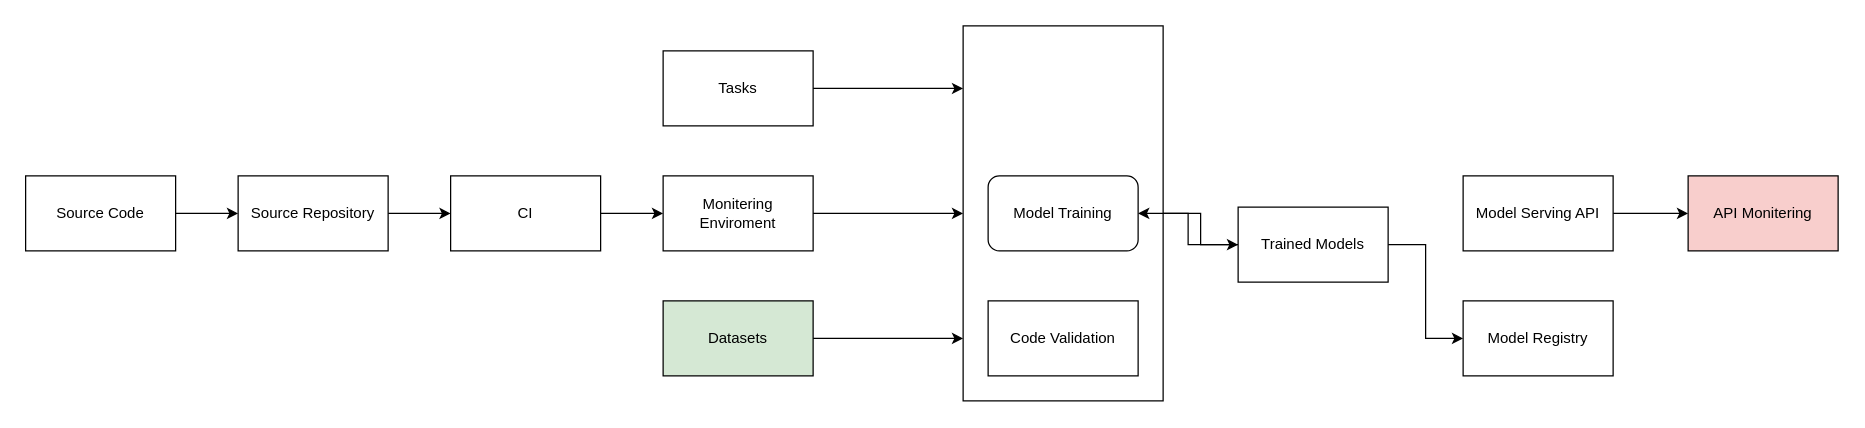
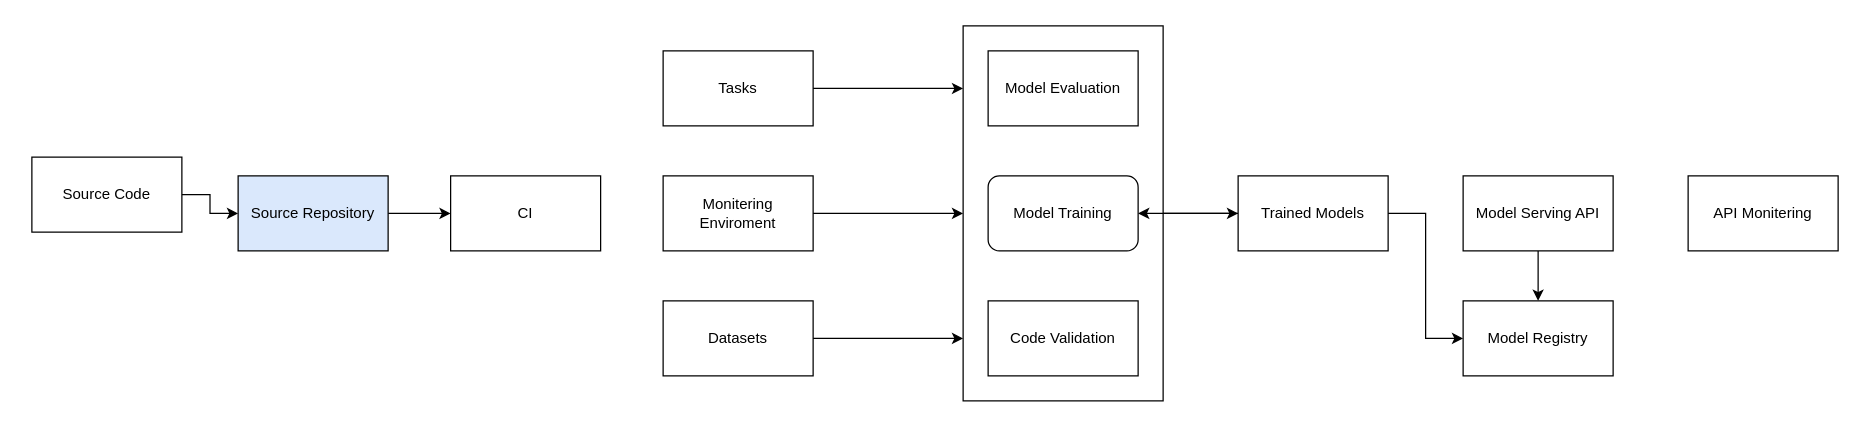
none -> (1063, 88)
(101, 213) -> (107, 194)
(313, 213) -> (313, 213)
(628, 213) -> none
(1646, 213) -> (1538, 272)
(1763, 213) -> (1763, 213)
(1313, 244) -> (1313, 213)
(738, 338) -> (738, 338)
